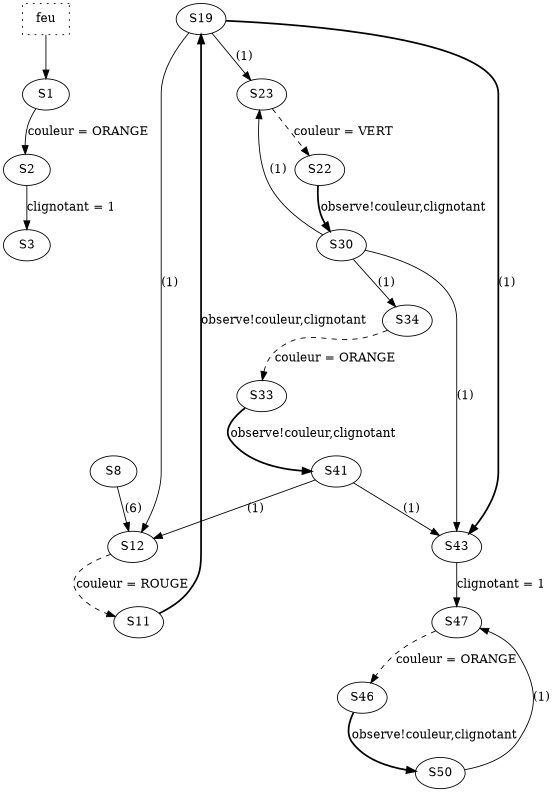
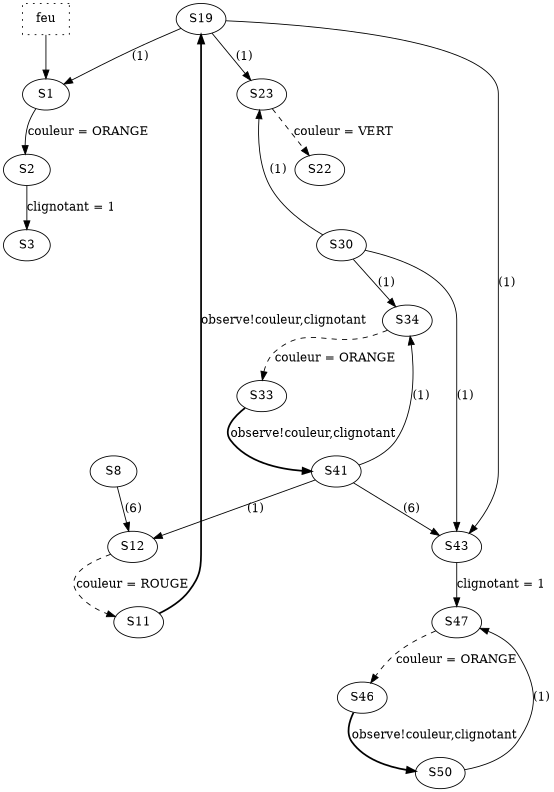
(498, 166) -> (498, 166)
(319, 205) -> none
(161, 276) -> (126, 53)
none -> (407, 416)
(412, 509) -> (412, 509)
